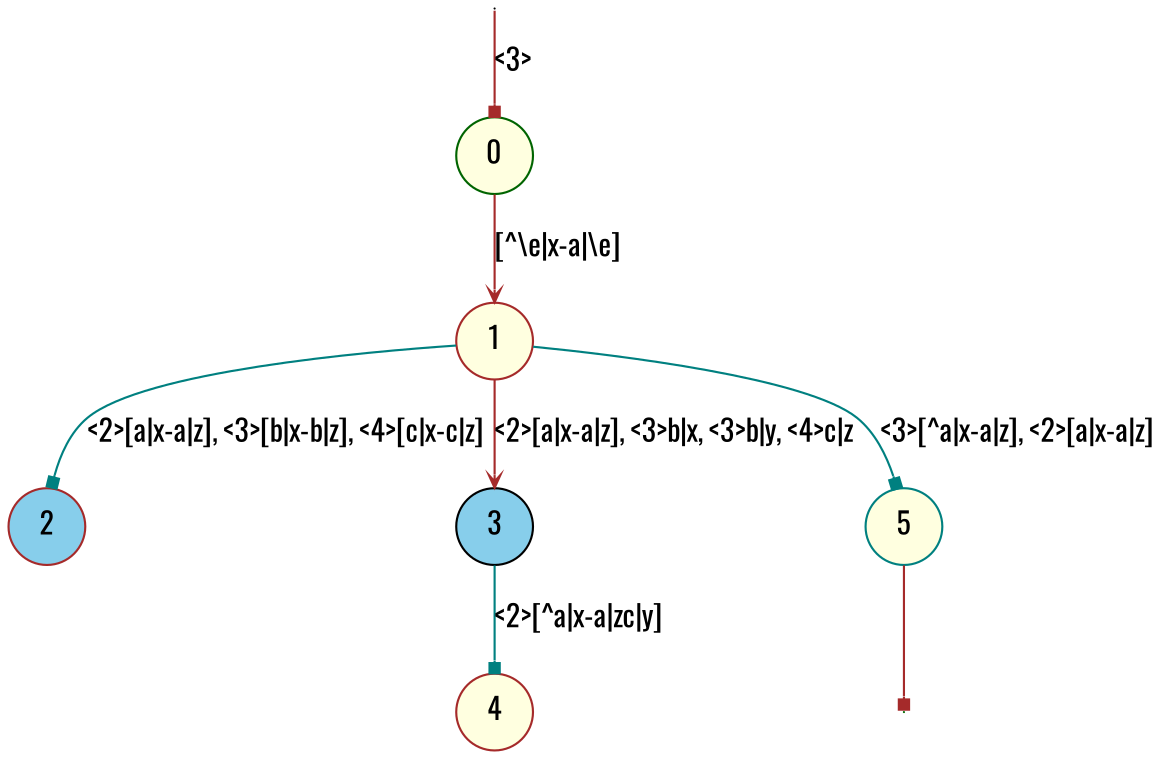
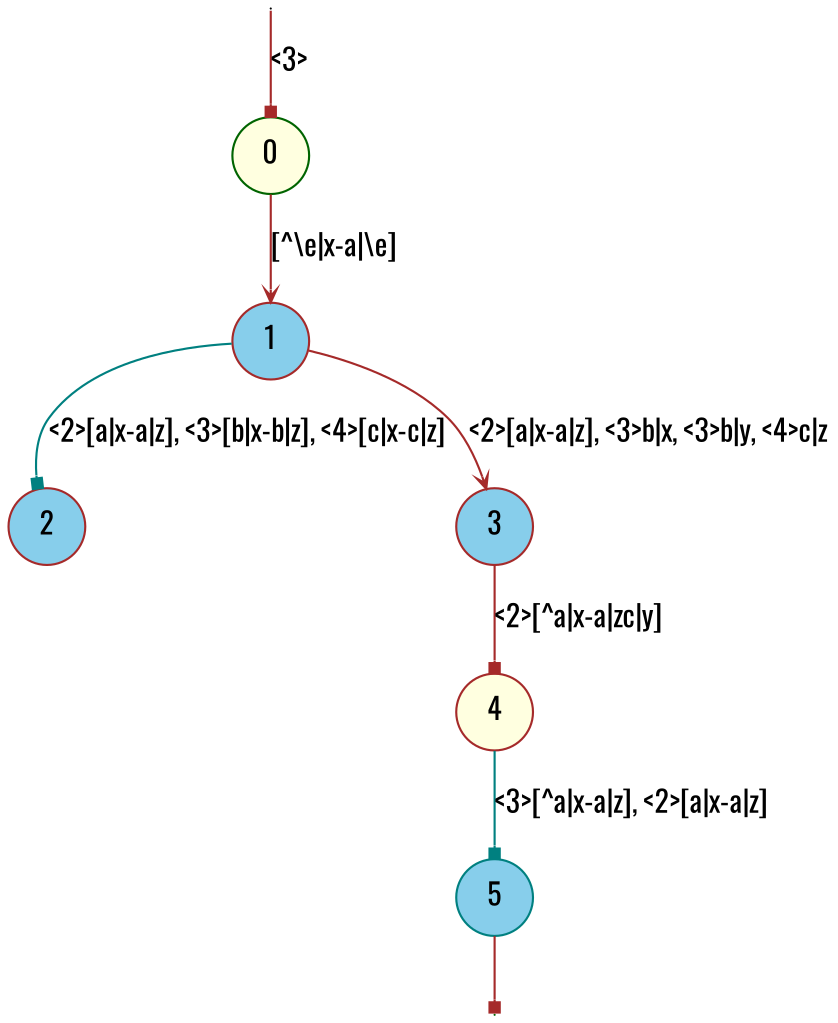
(495, 341) -> (271, 341)
(733, 375) -> (495, 798)
(495, 527) -> (495, 527)
(904, 527) -> (495, 898)
(495, 613) -> (495, 613)
